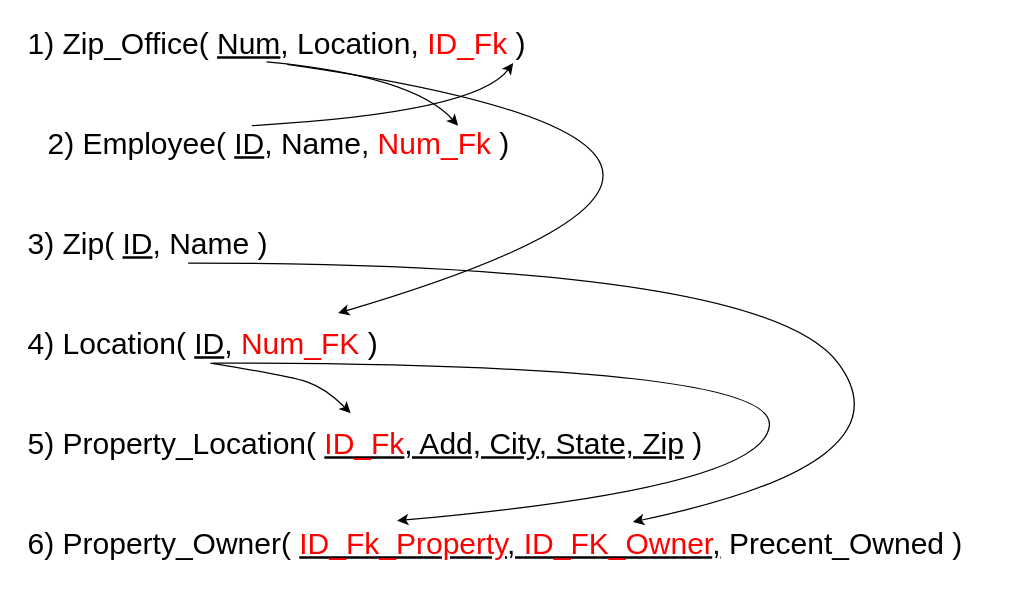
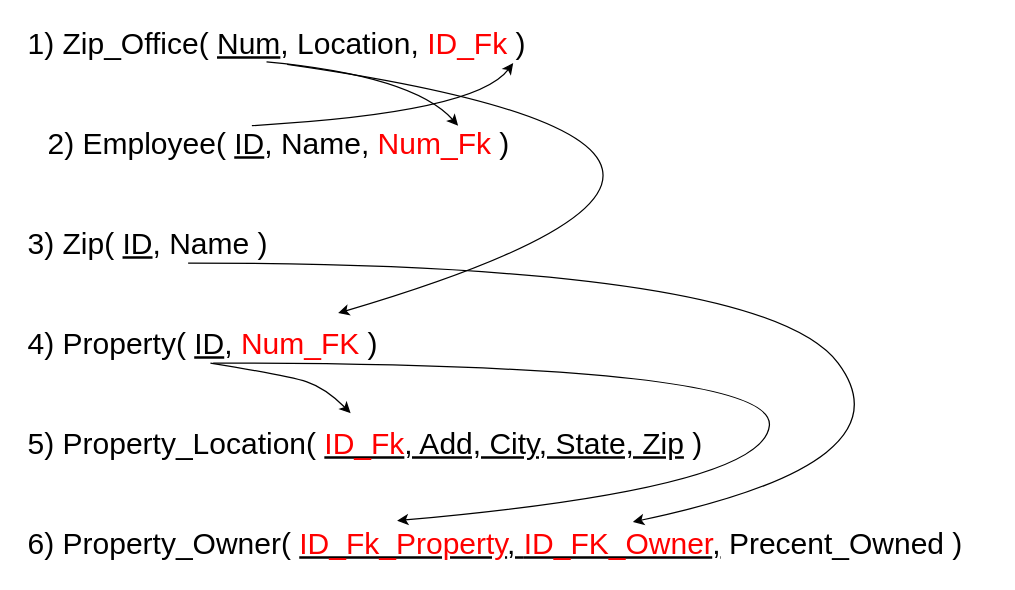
(121, 344) -> (123, 344)
